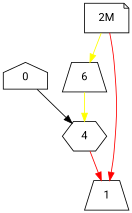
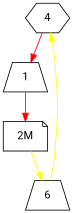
(25, 77) -> none
(117, 103) -> (25, 103)
